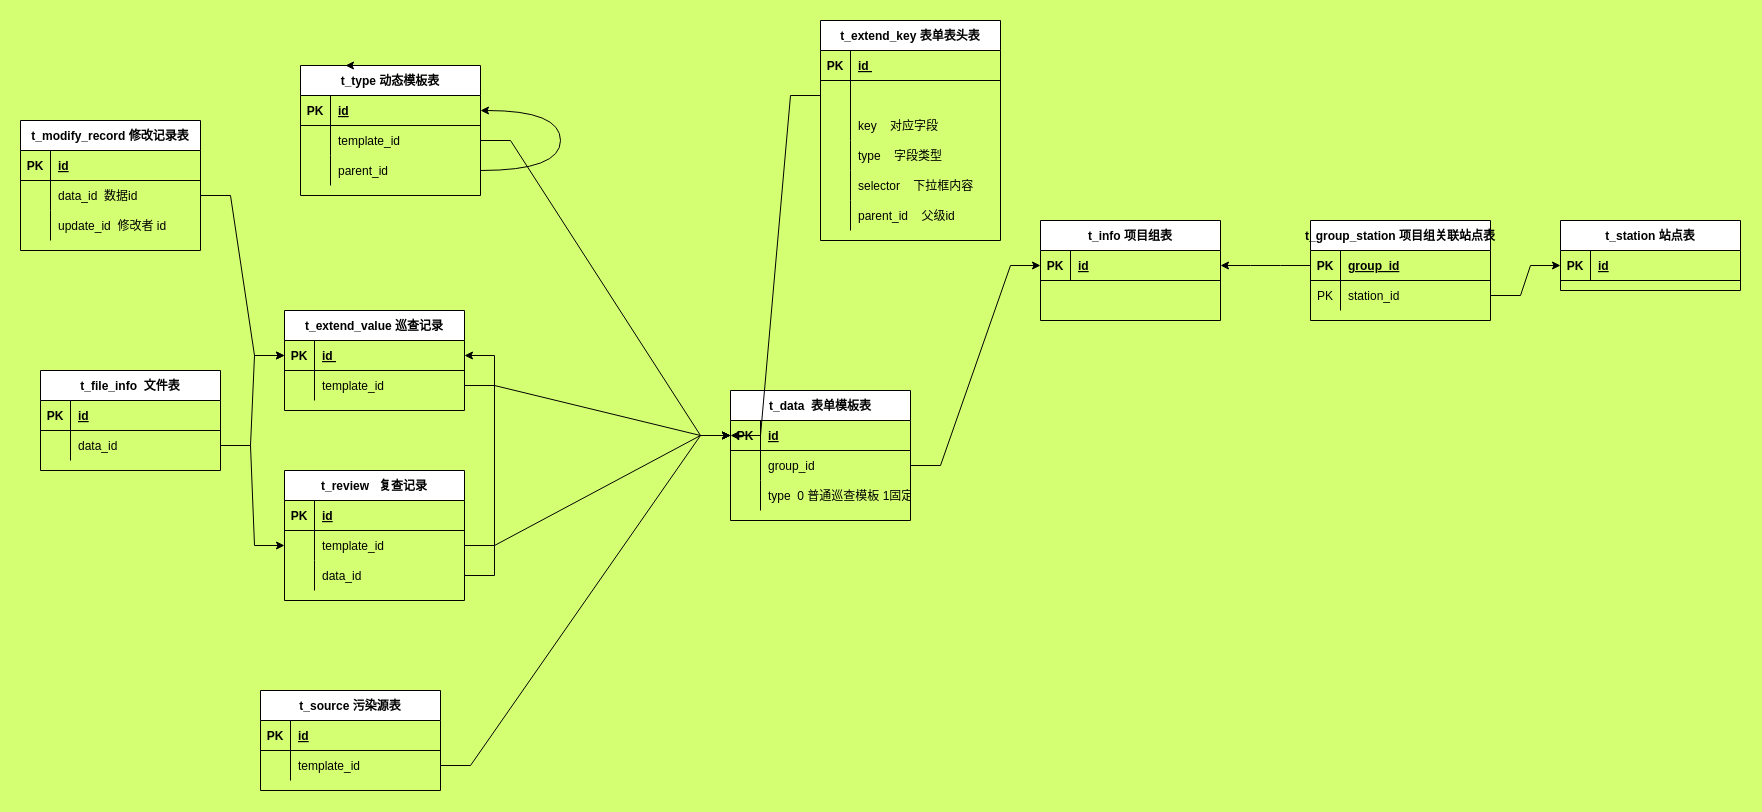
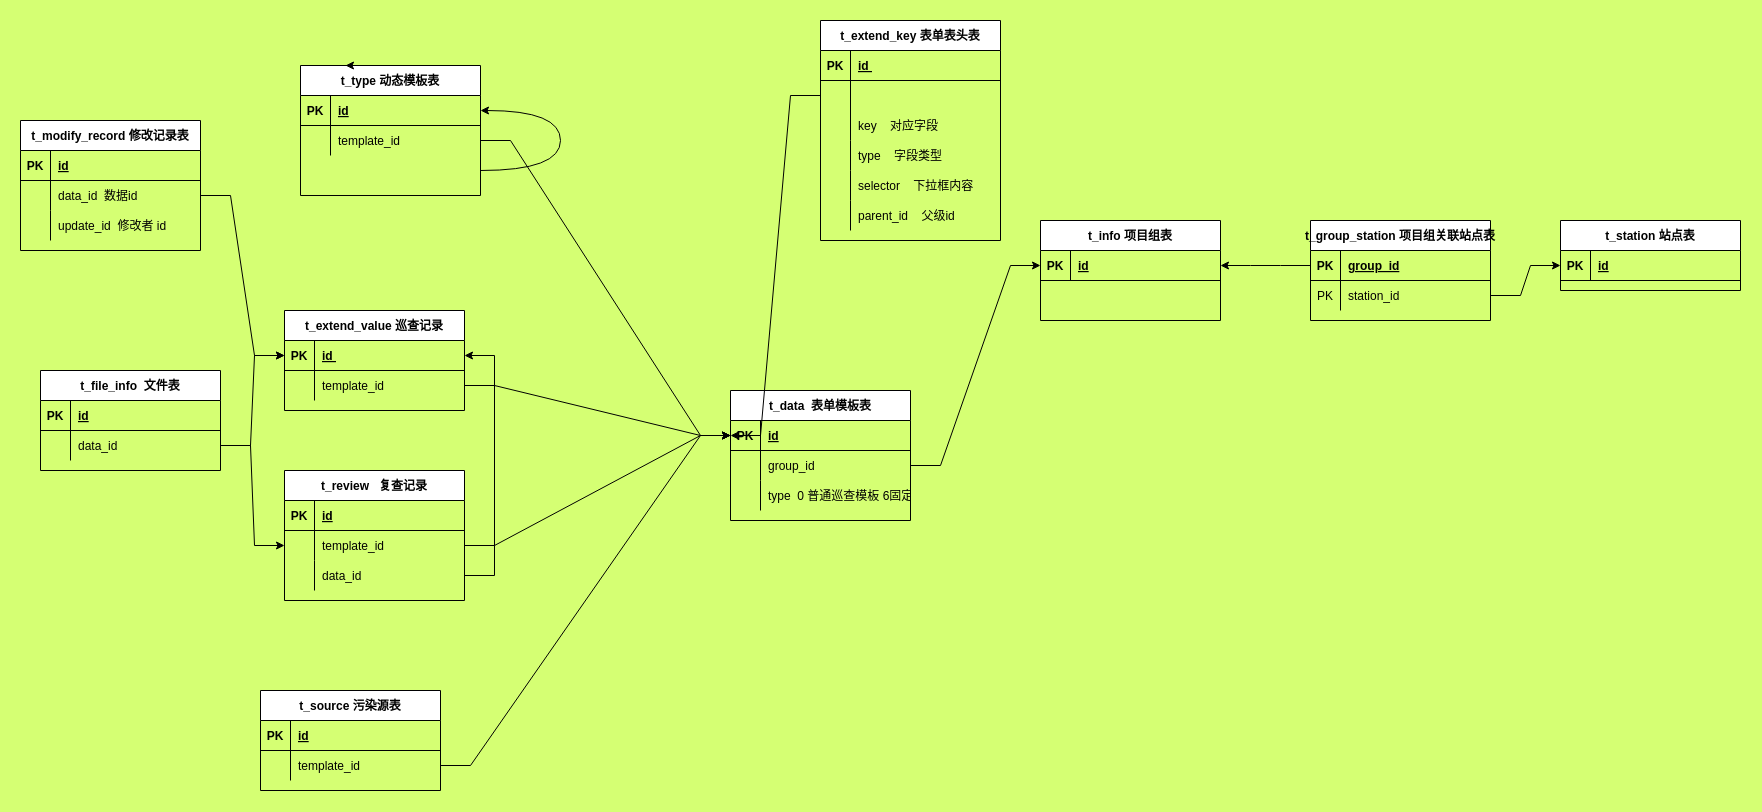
(406, 171) -> none
(869, 496) -> (869, 496)
